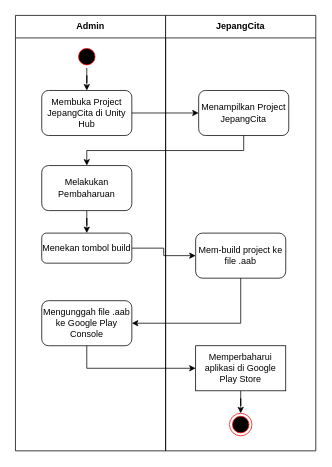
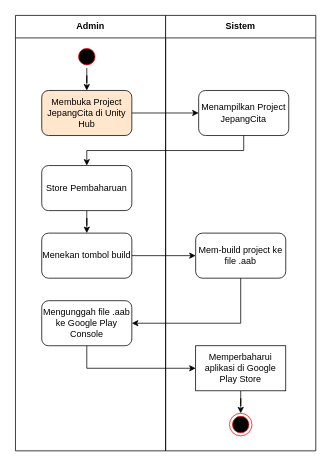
(240, 27) -> (240, 27)
(87, 113) -> (87, 113)
(87, 188) -> (87, 188)
(87, 248) -> (87, 255)
